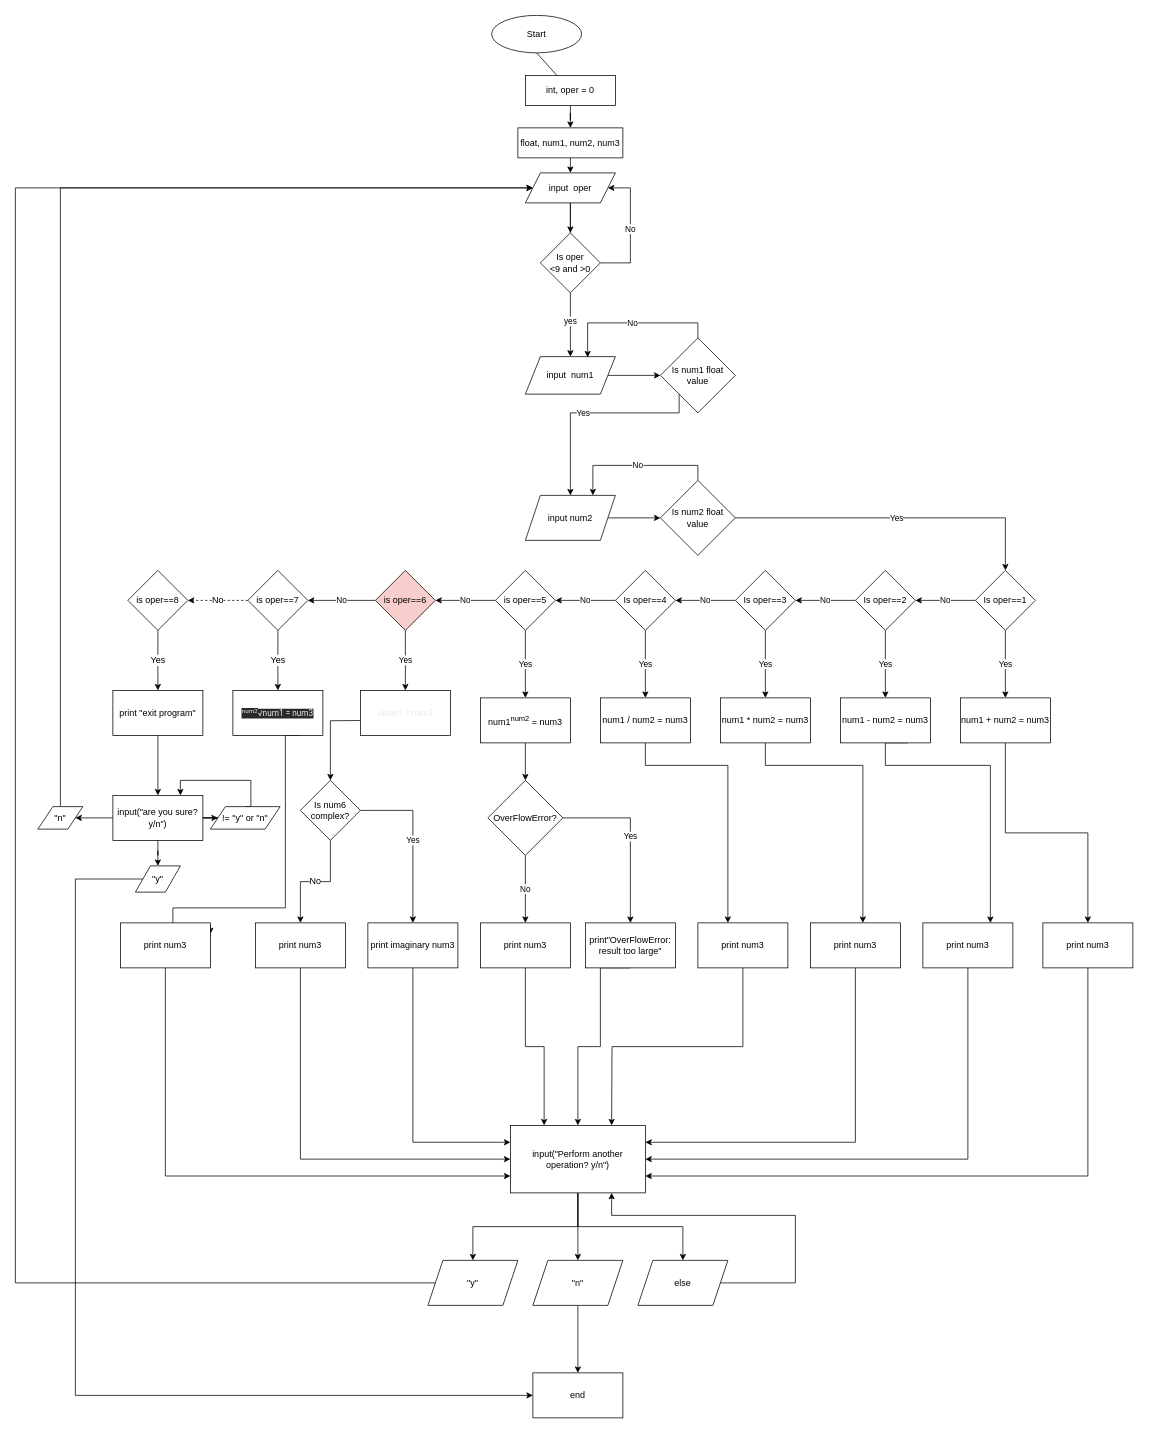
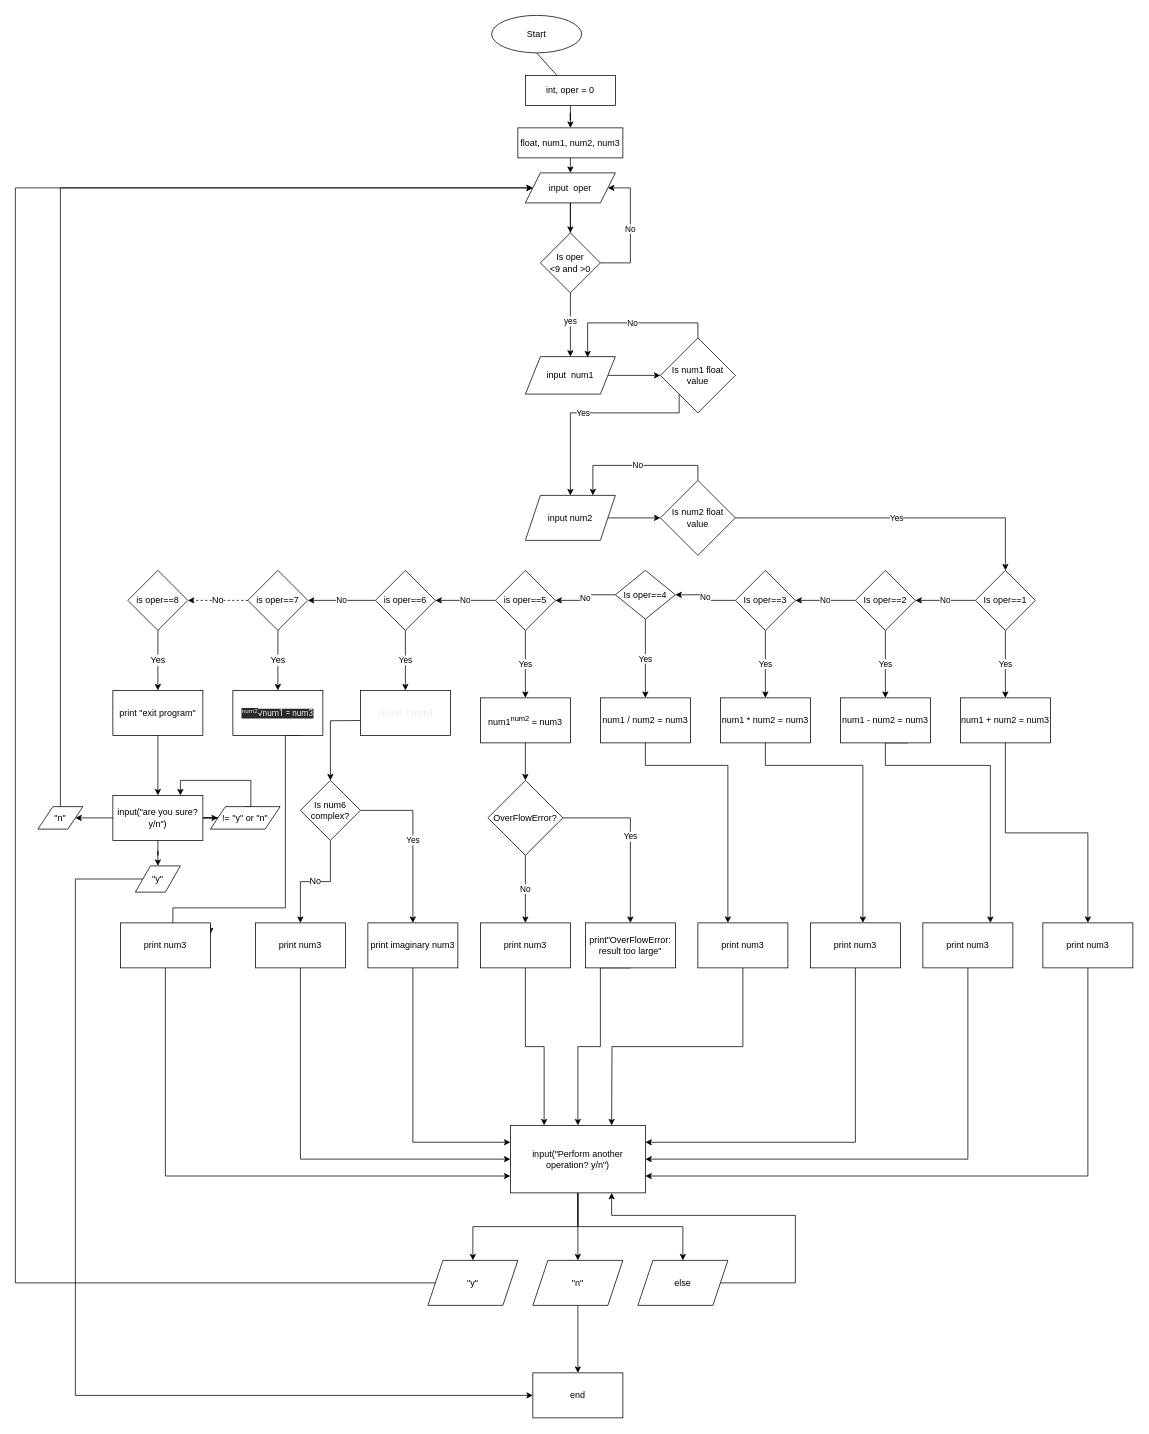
(405, 600) -> (405, 600)
(645, 600) -> (645, 595)
